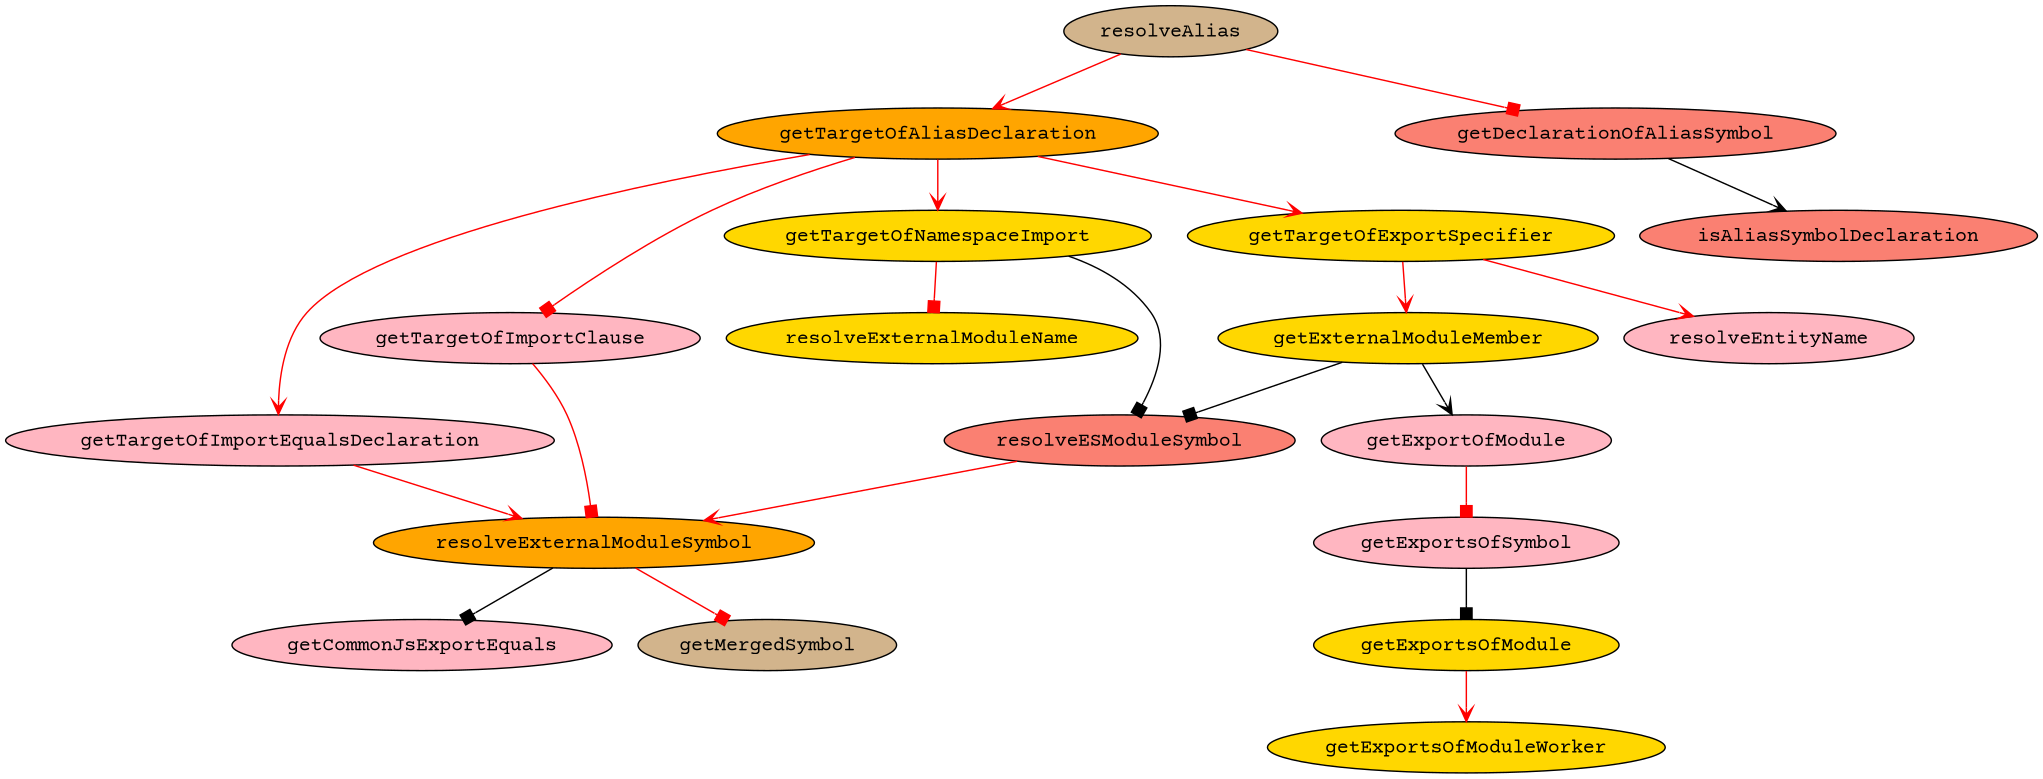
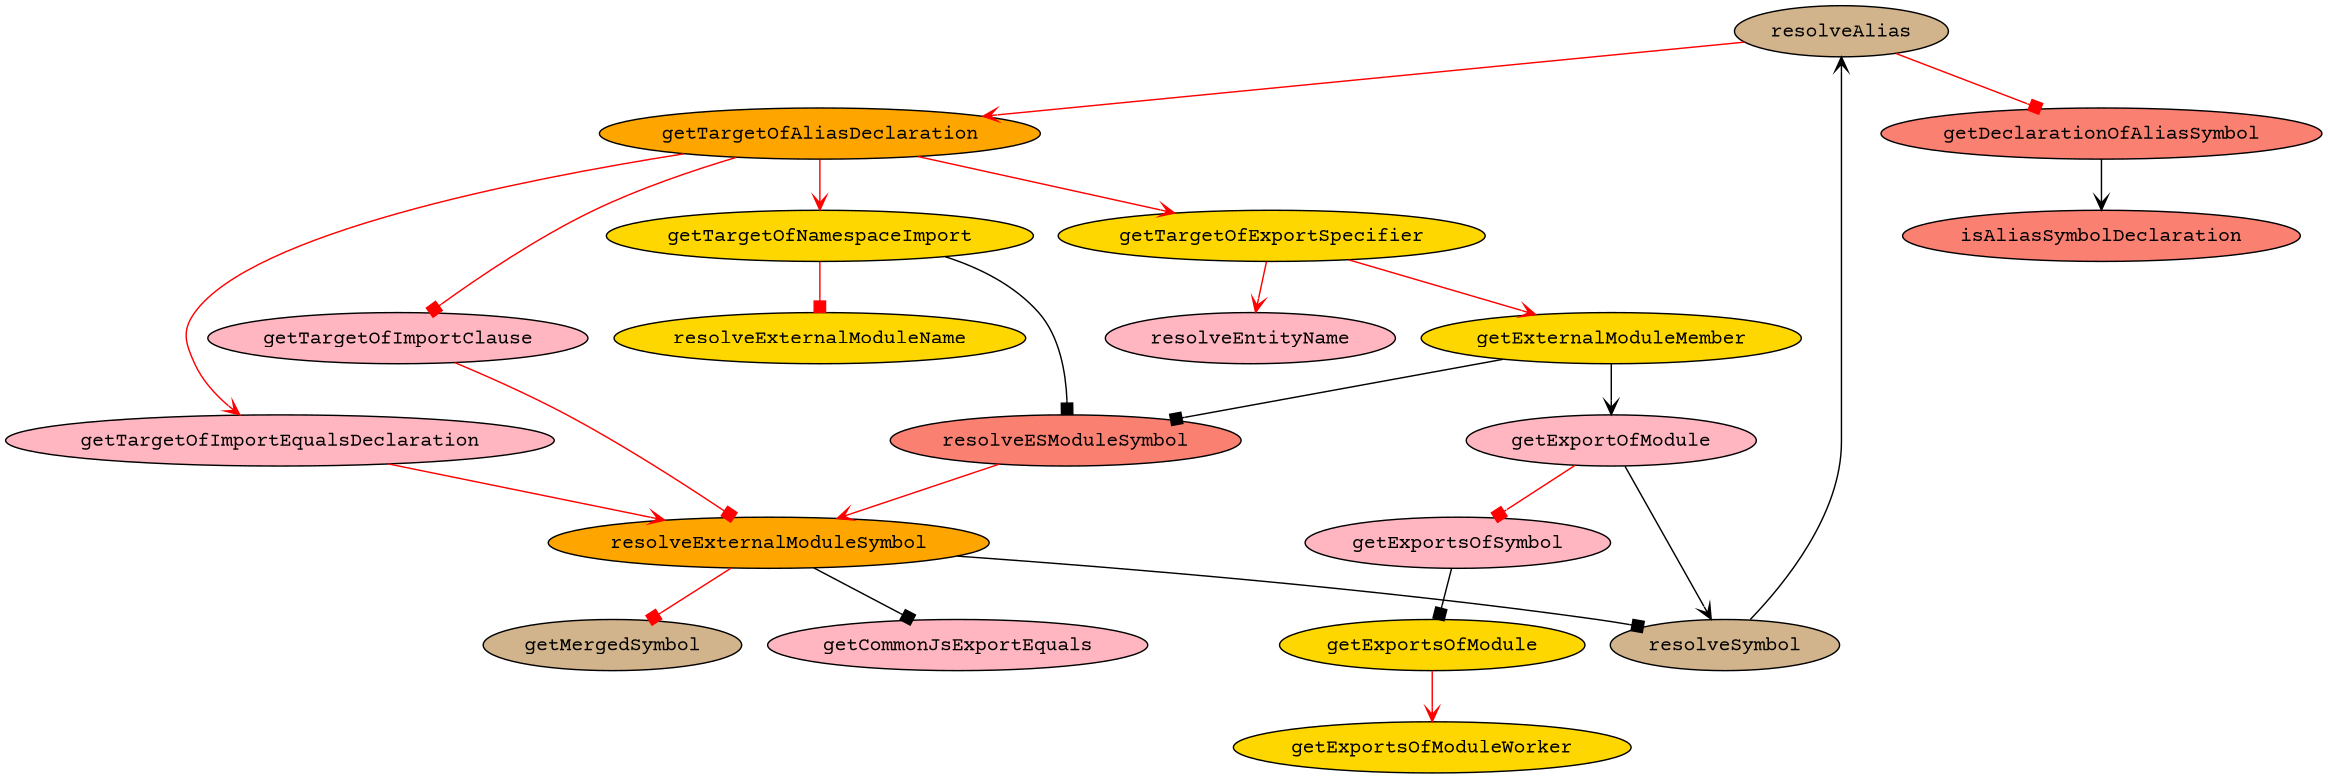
none -> (1725, 645)
